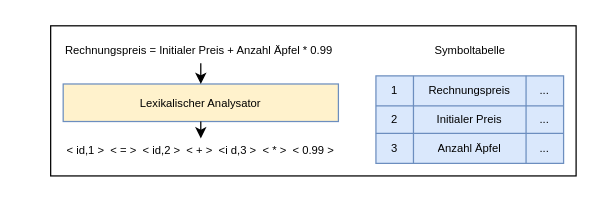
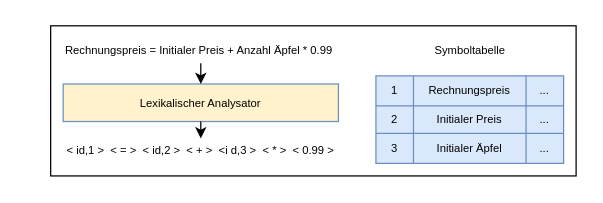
(469, 148) -> (469, 148)
